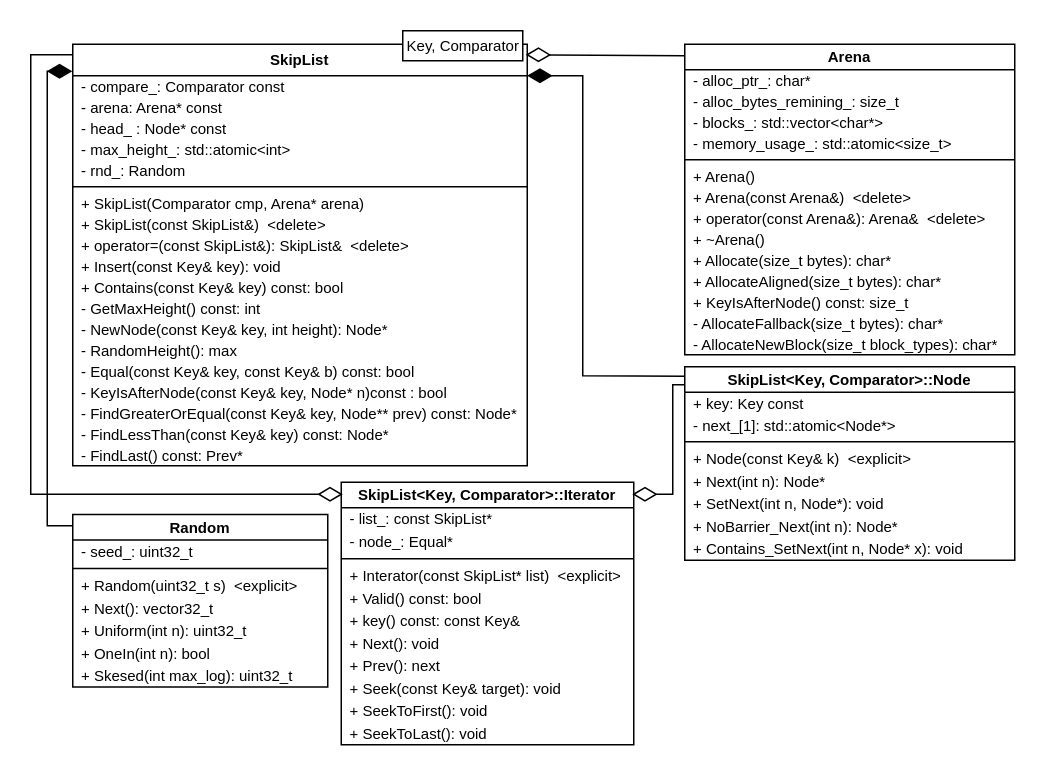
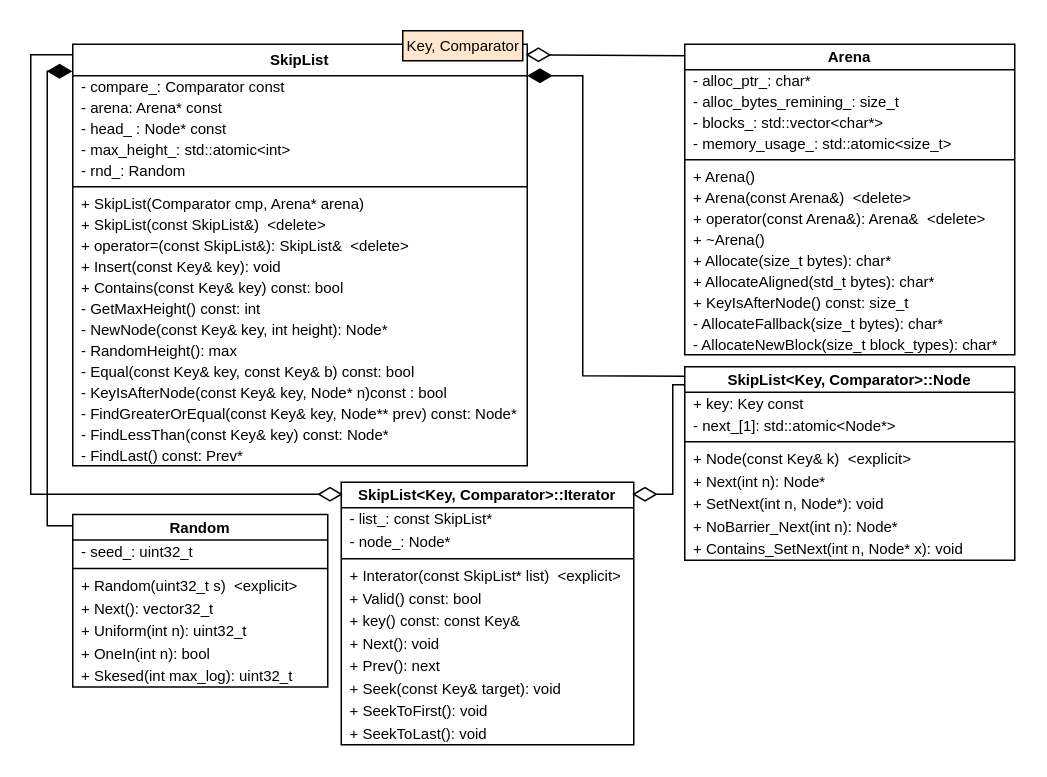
(463, 46) -> (463, 46)
(835, 282) -> (833, 282)
(405, 542) -> (402, 542)
